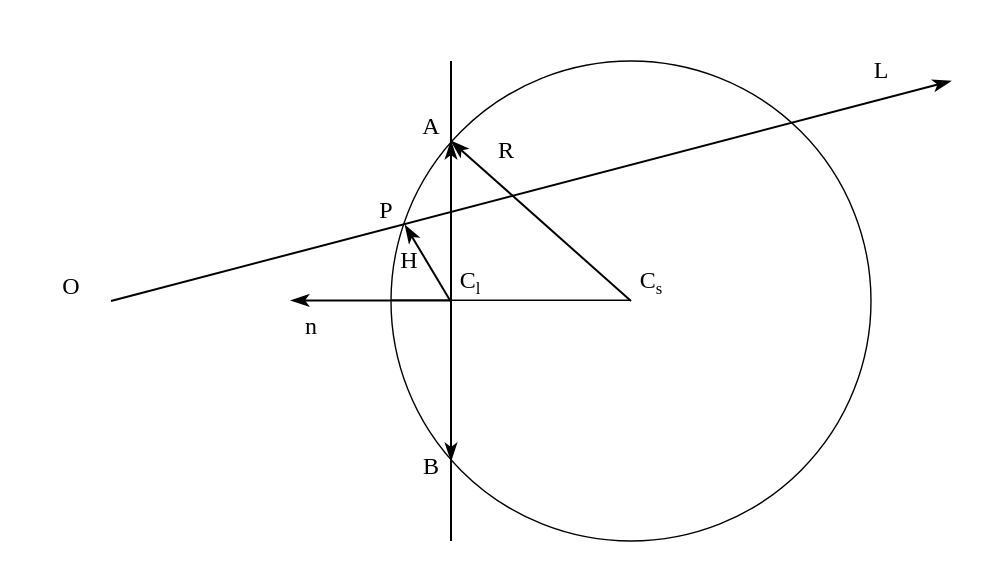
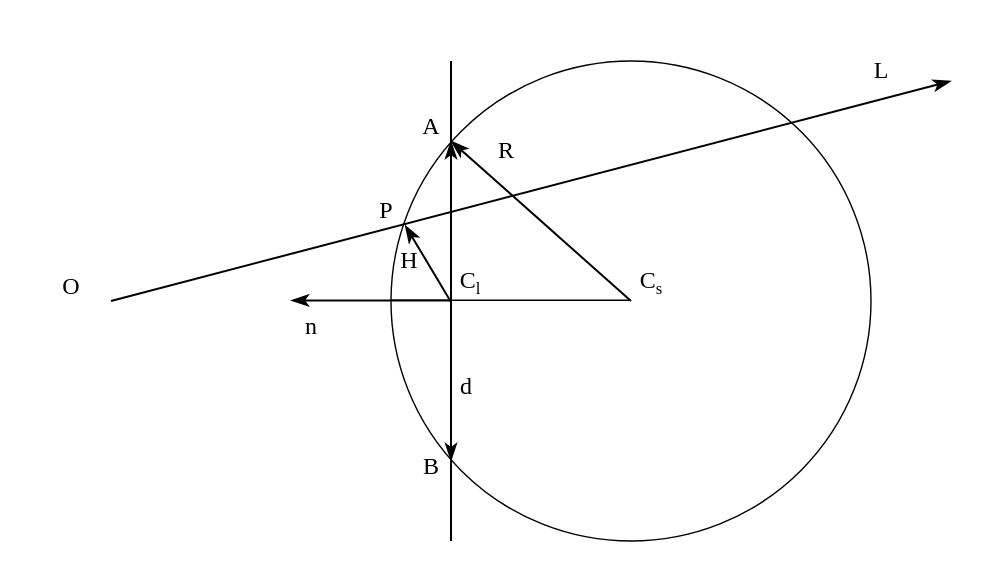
none -> (467, 387)
